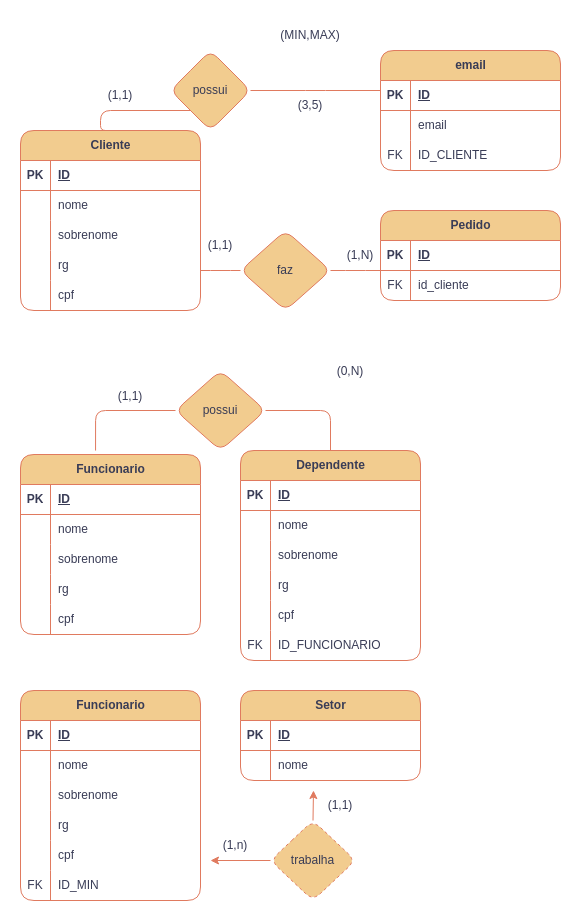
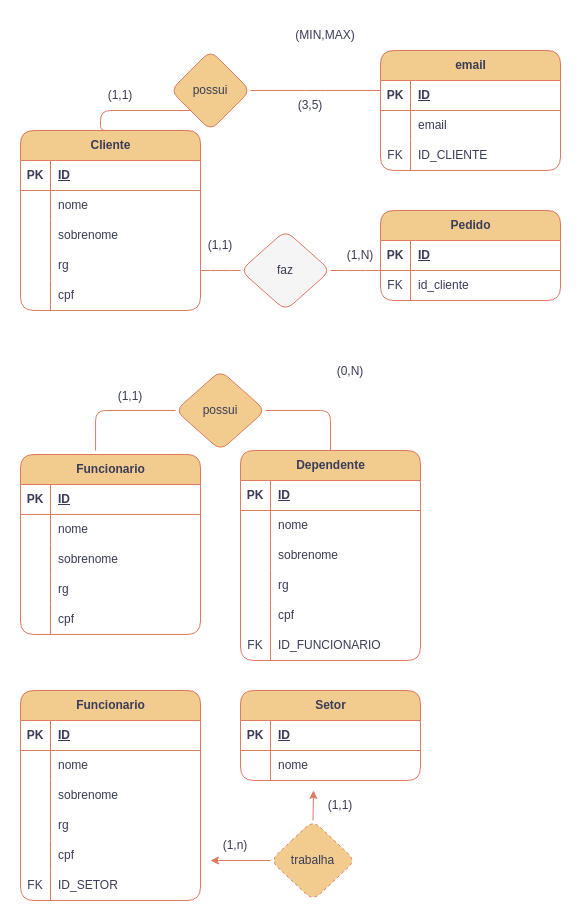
(311, 36) -> (326, 36)
(286, 271) -> (286, 271)
(79, 886) -> (85, 886)
